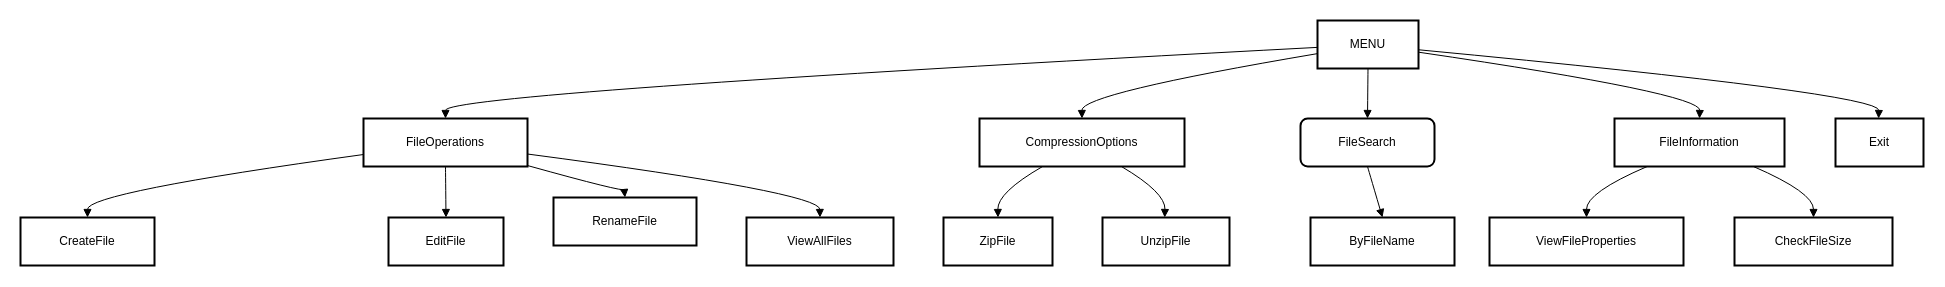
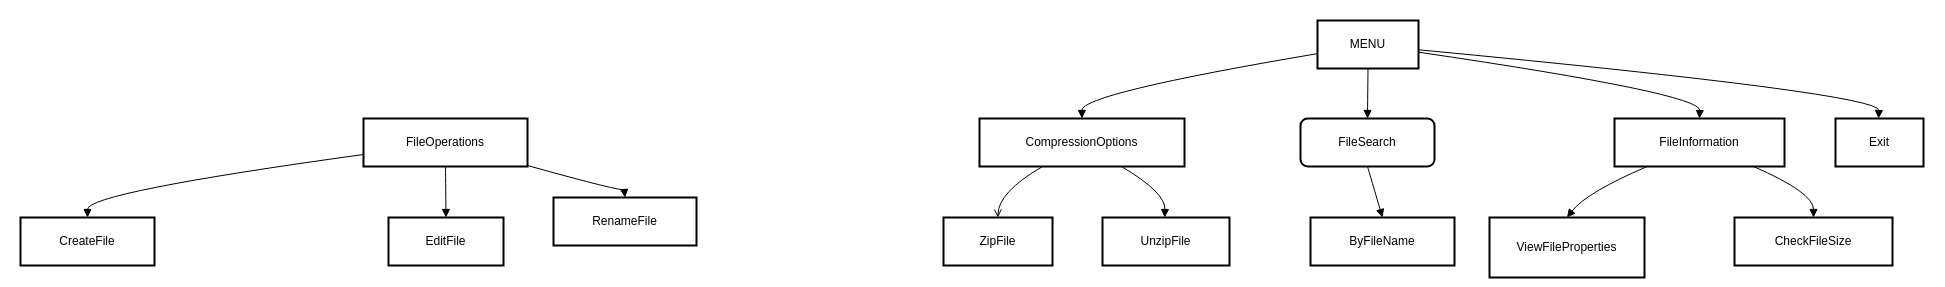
(882, 72) -> none
(674, 175) -> none
(1007, 192) -> (1006, 195)
(820, 242) -> none
(1587, 242) -> (1567, 248)
